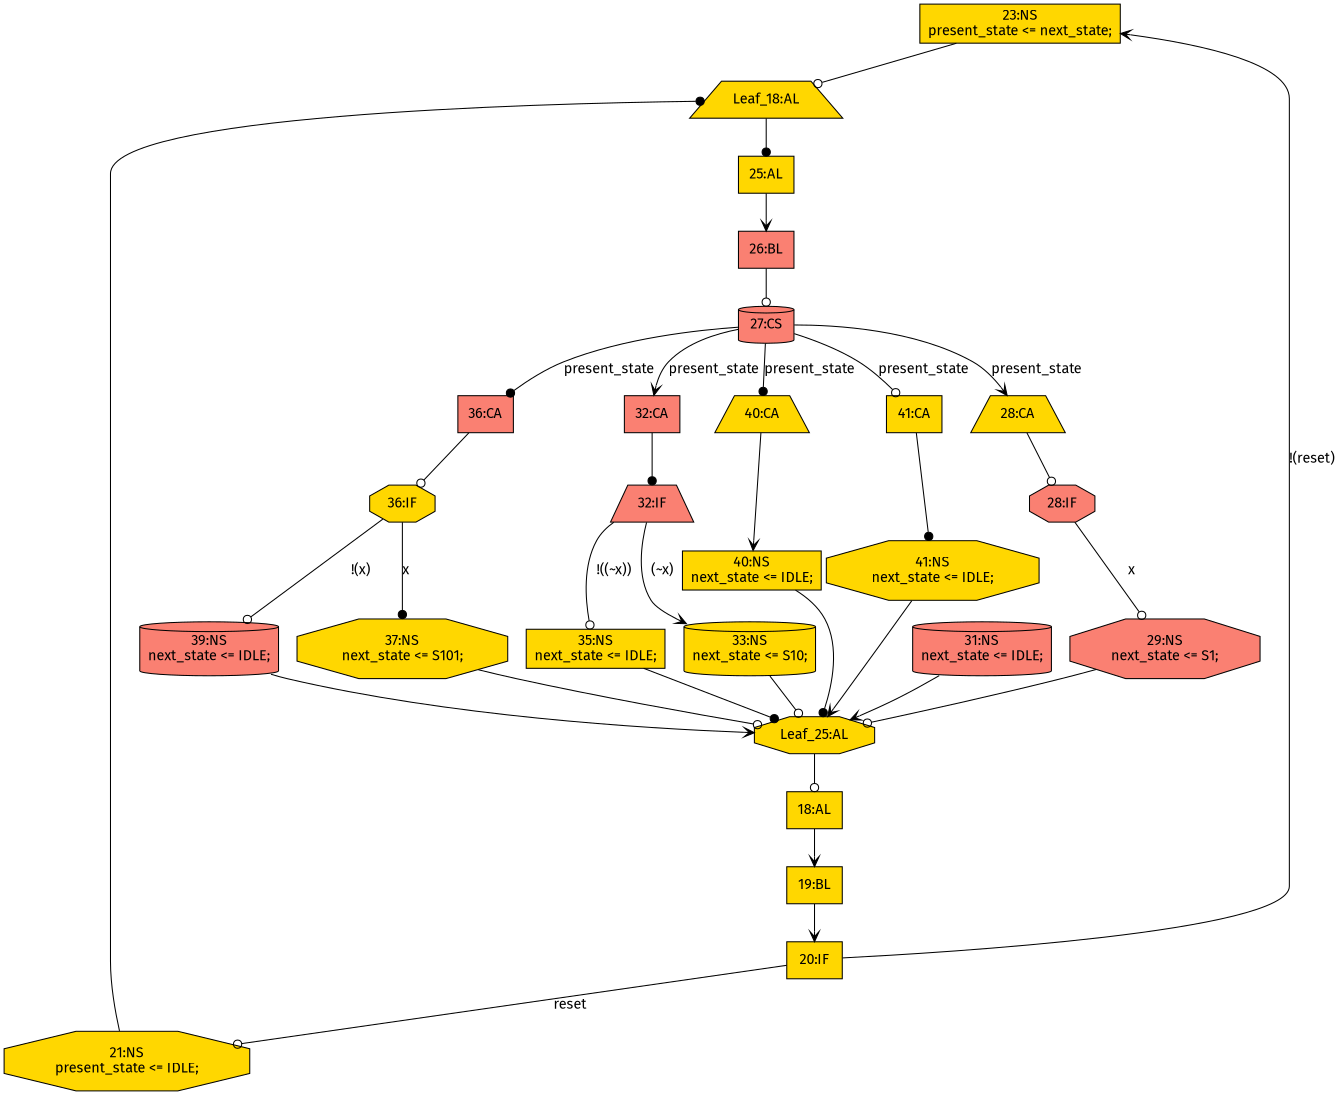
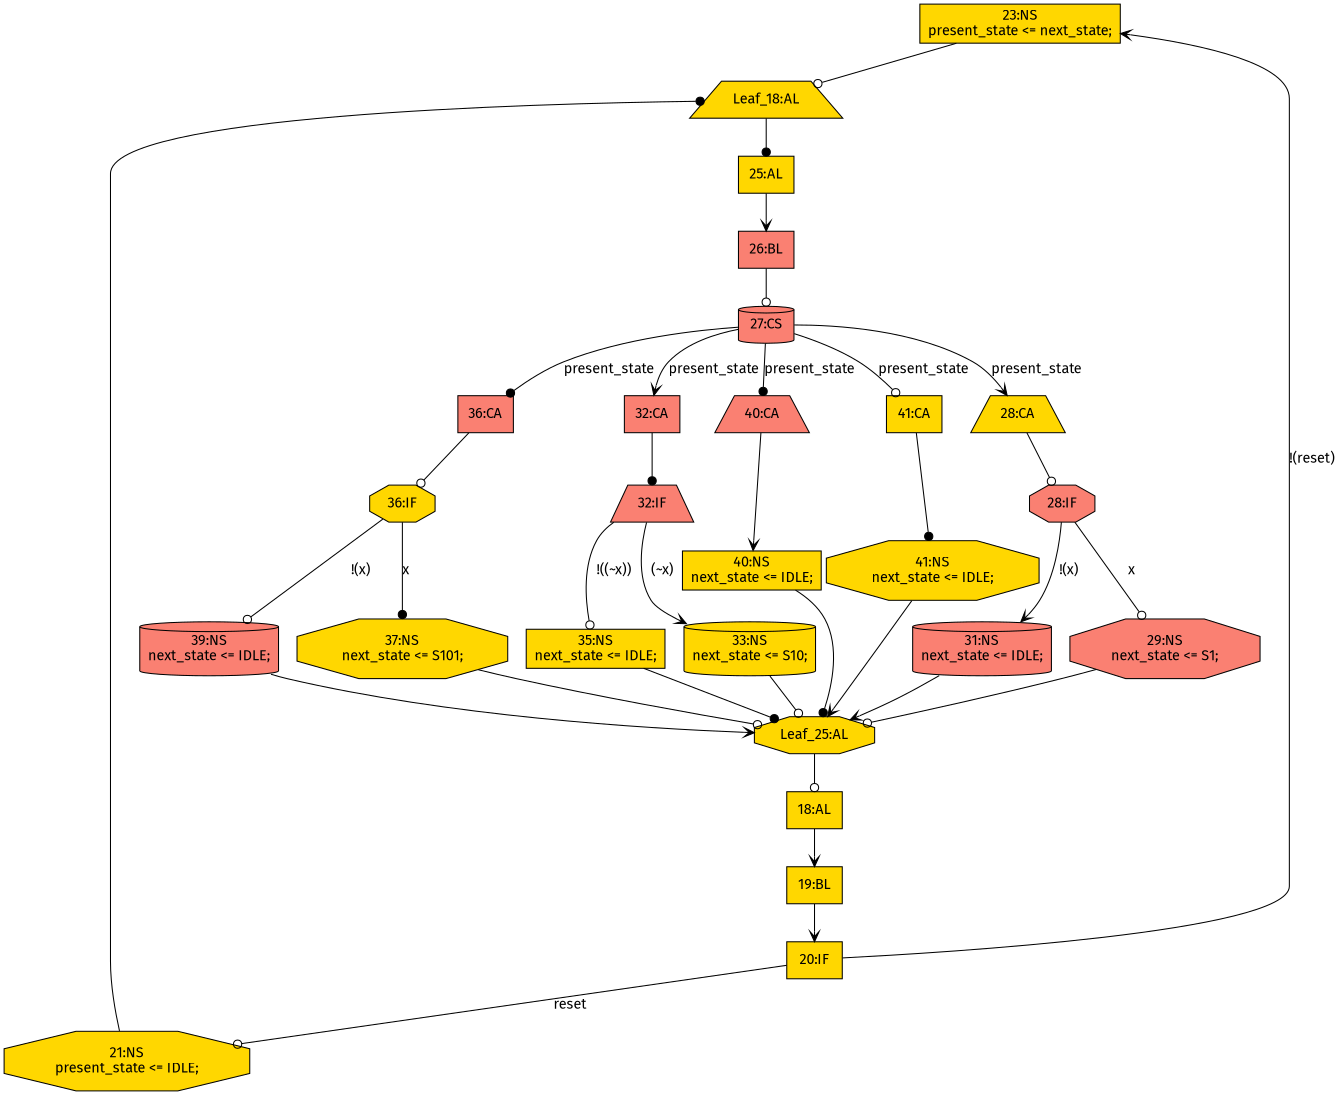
(762, 414) -> (762, 414)
none -> (1052, 571)
